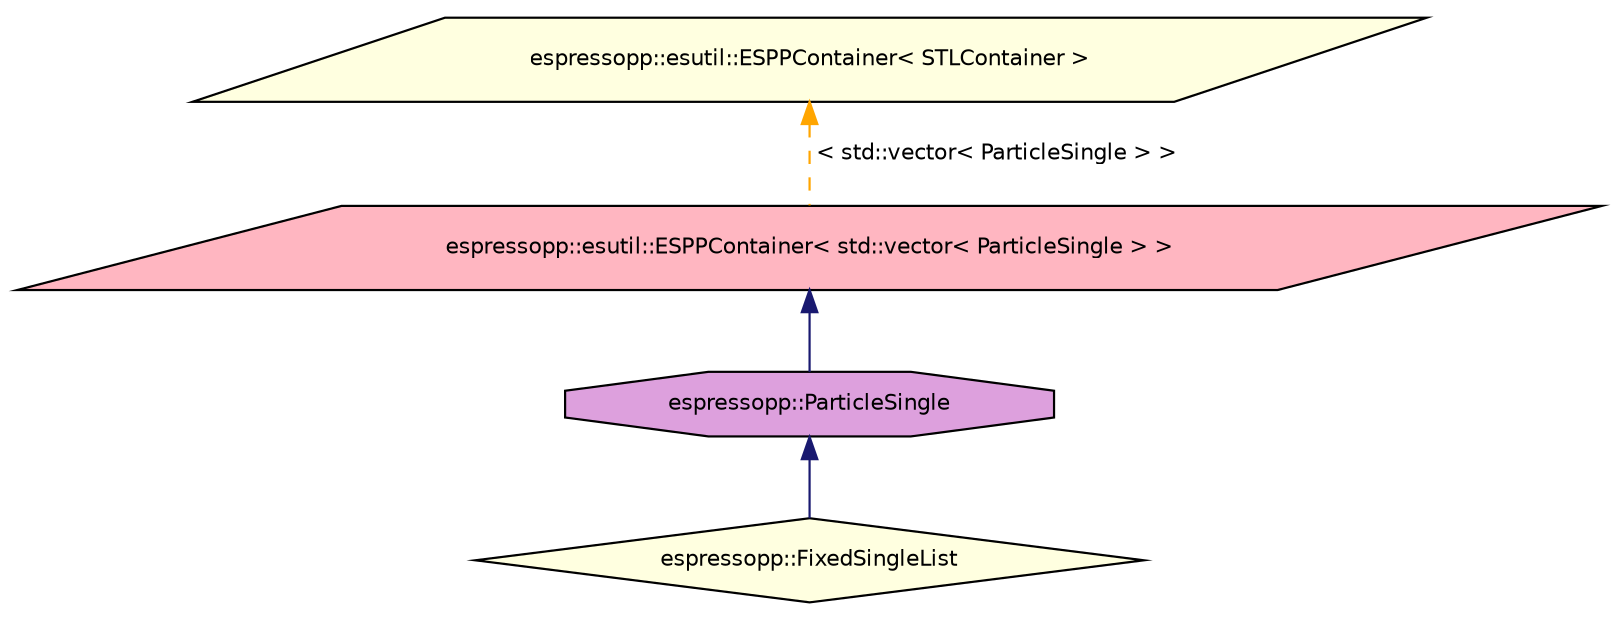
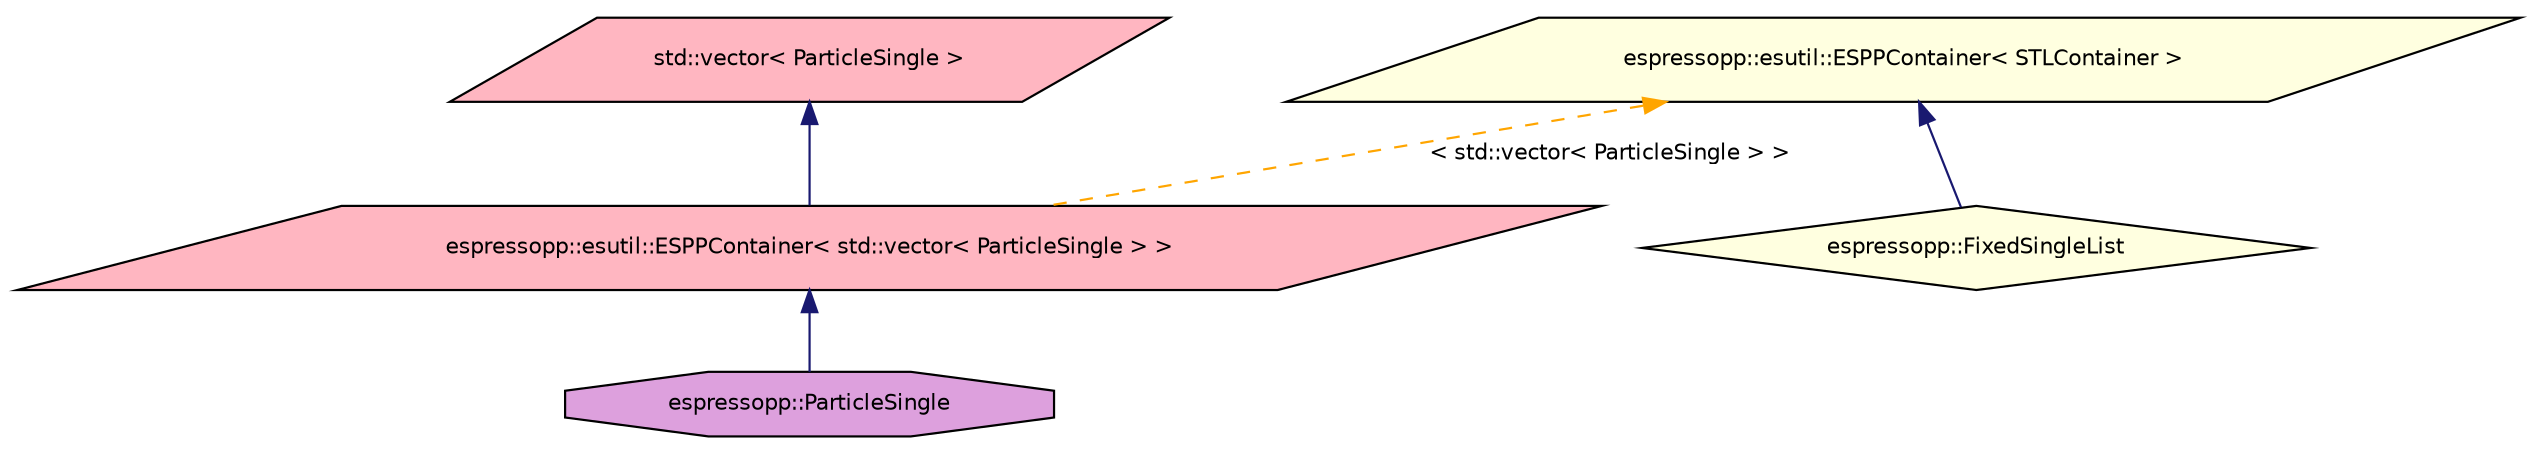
none -> (810, 60)
(810, 489) -> (1944, 165)
